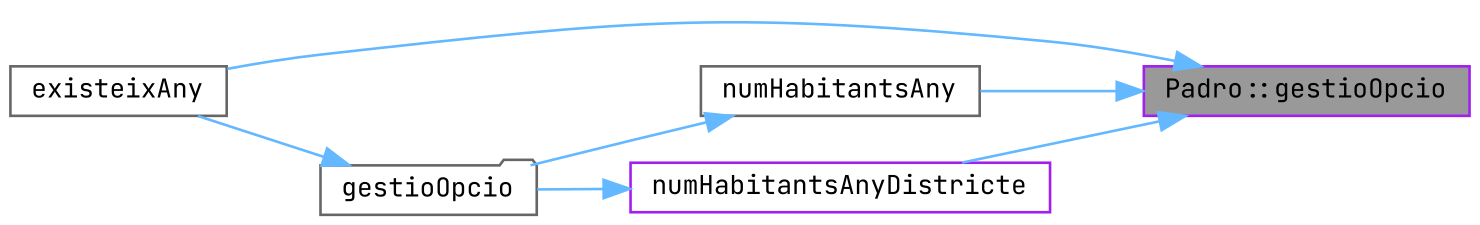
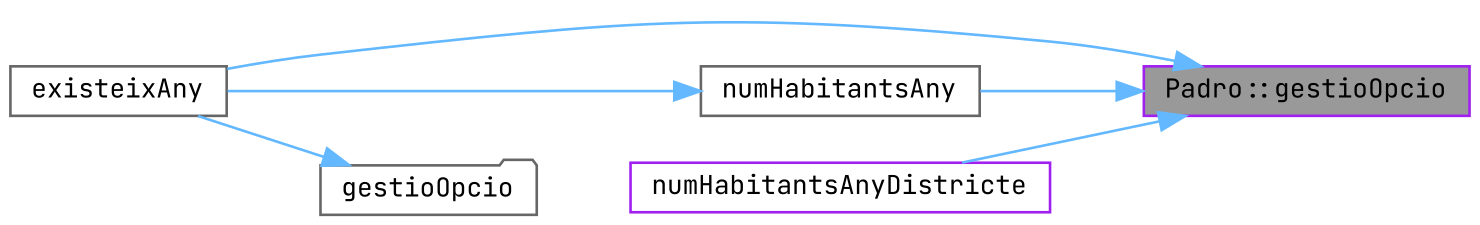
(618, 144) -> (451, 91)
(570, 189) -> none
